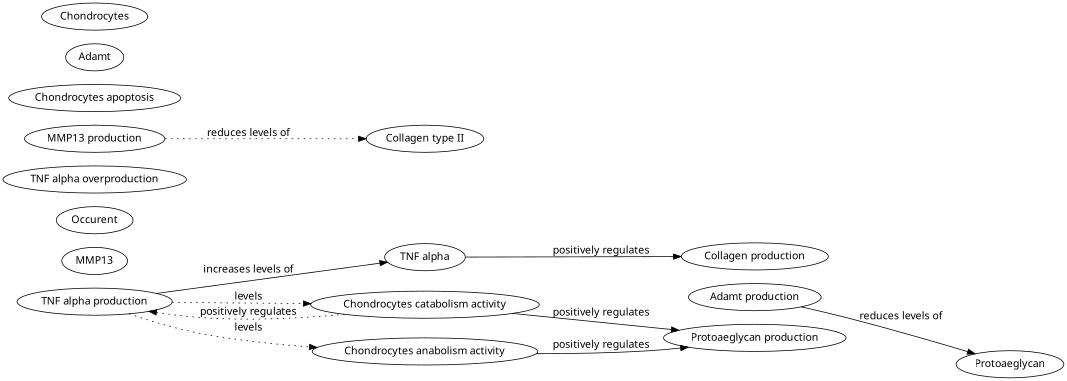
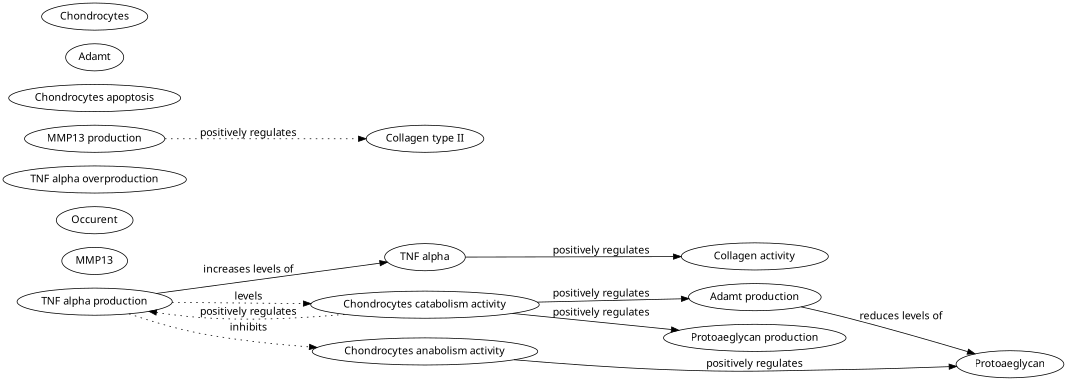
(249, 133) -> (249, 133)
(755, 256) -> (755, 256)
none -> (609, 300)
(249, 328) -> (249, 328)
(608, 353) -> (731, 371)
